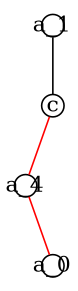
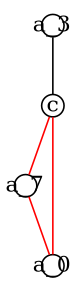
(53, 26) -> (53, 26)
(26, 186) -> (26, 186)
none -> (53, 186)
